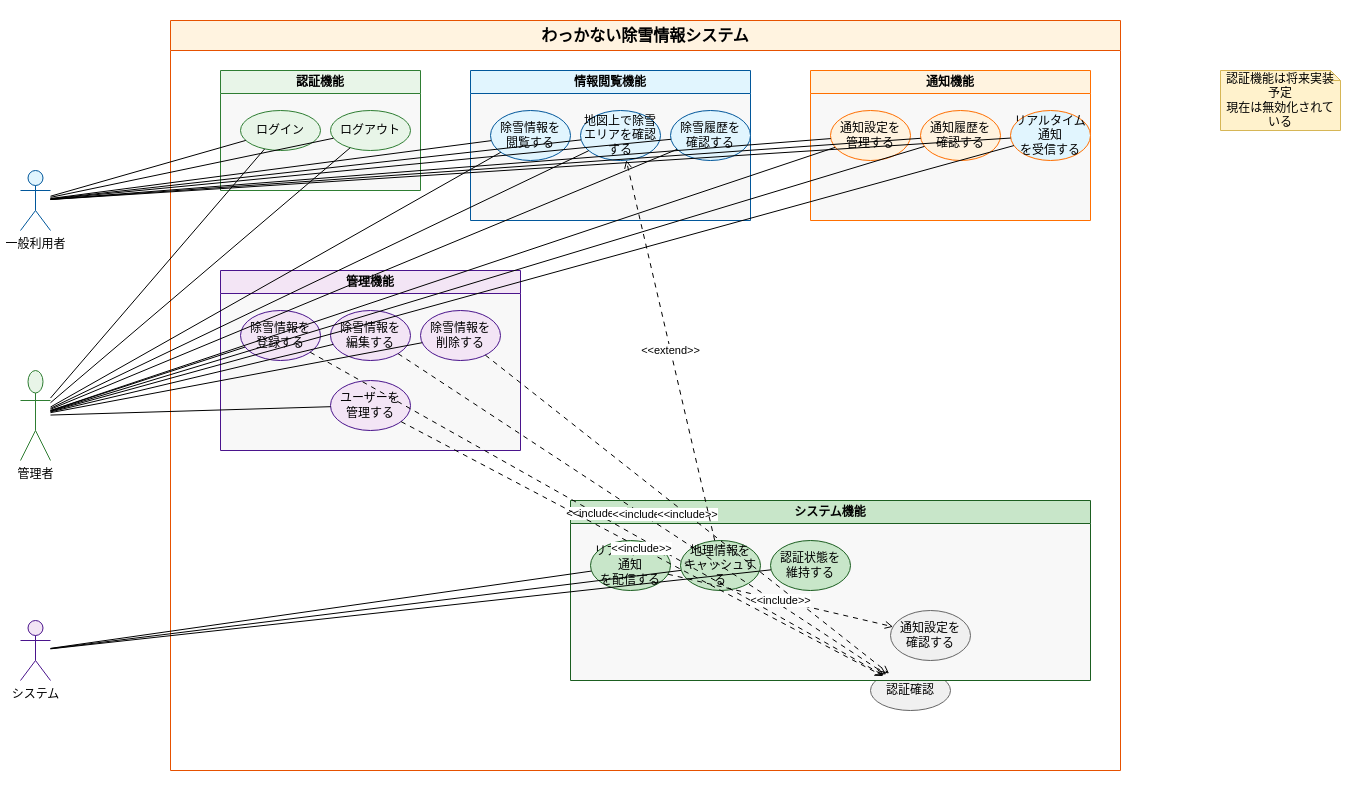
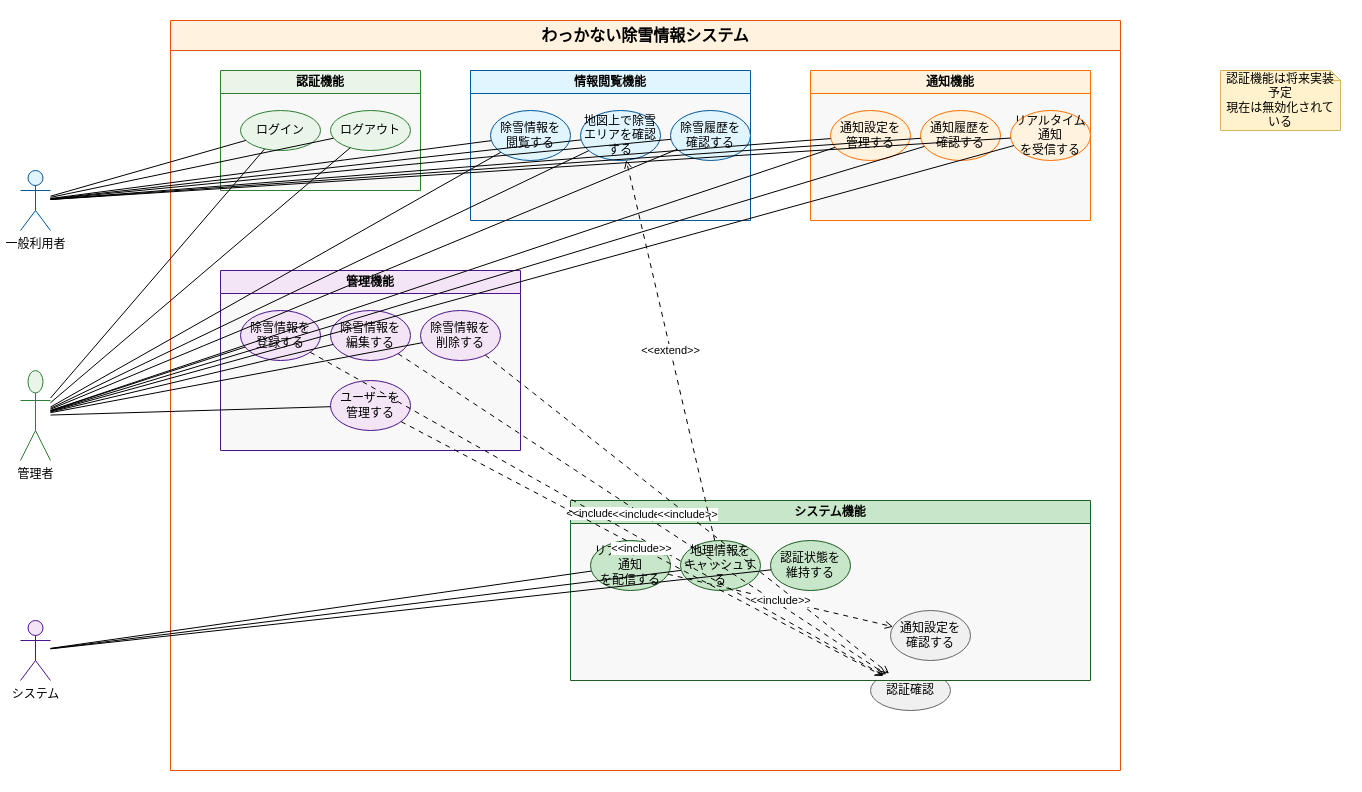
(1051, 136) -> (1051, 136)
